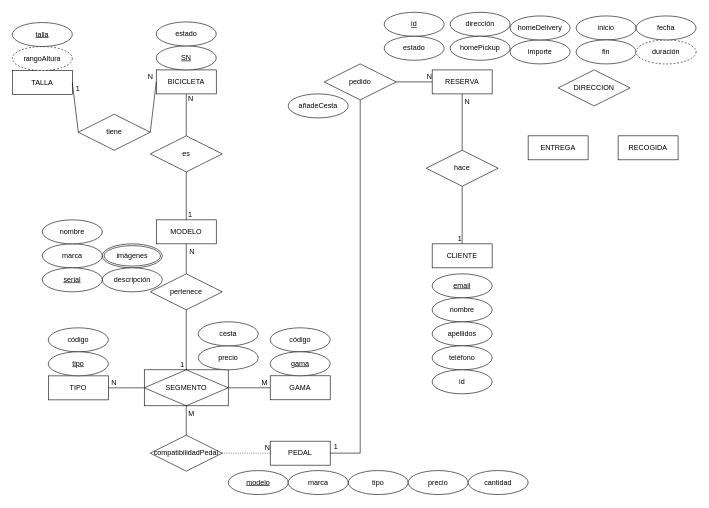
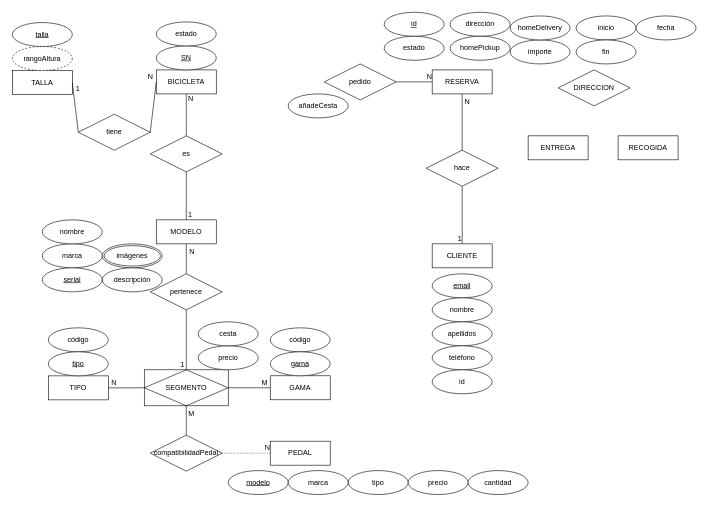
(666, 52) -> none
(360, 291) -> none
